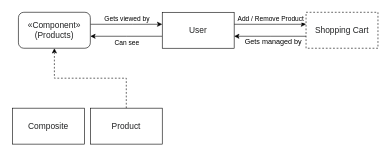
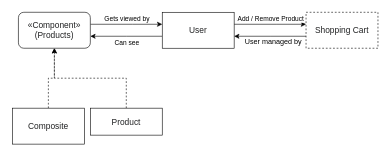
(274, 42) -> (274, 42)
none -> (48, 91)
(126, 126) -> (126, 122)
